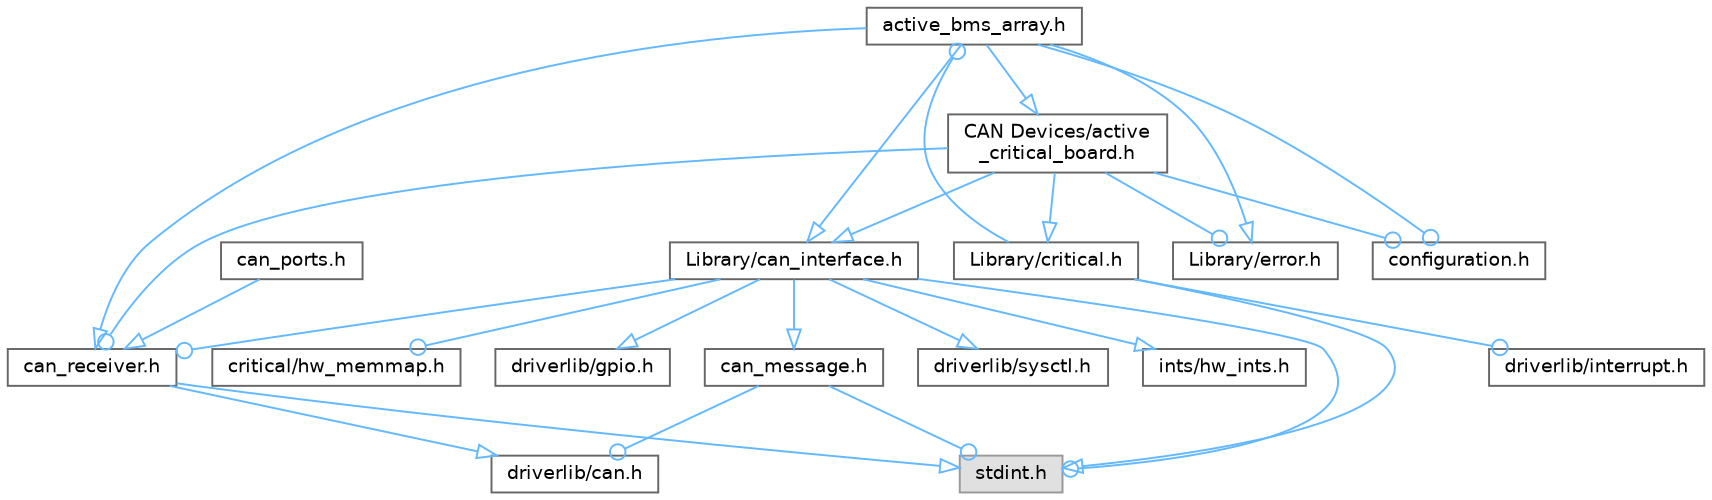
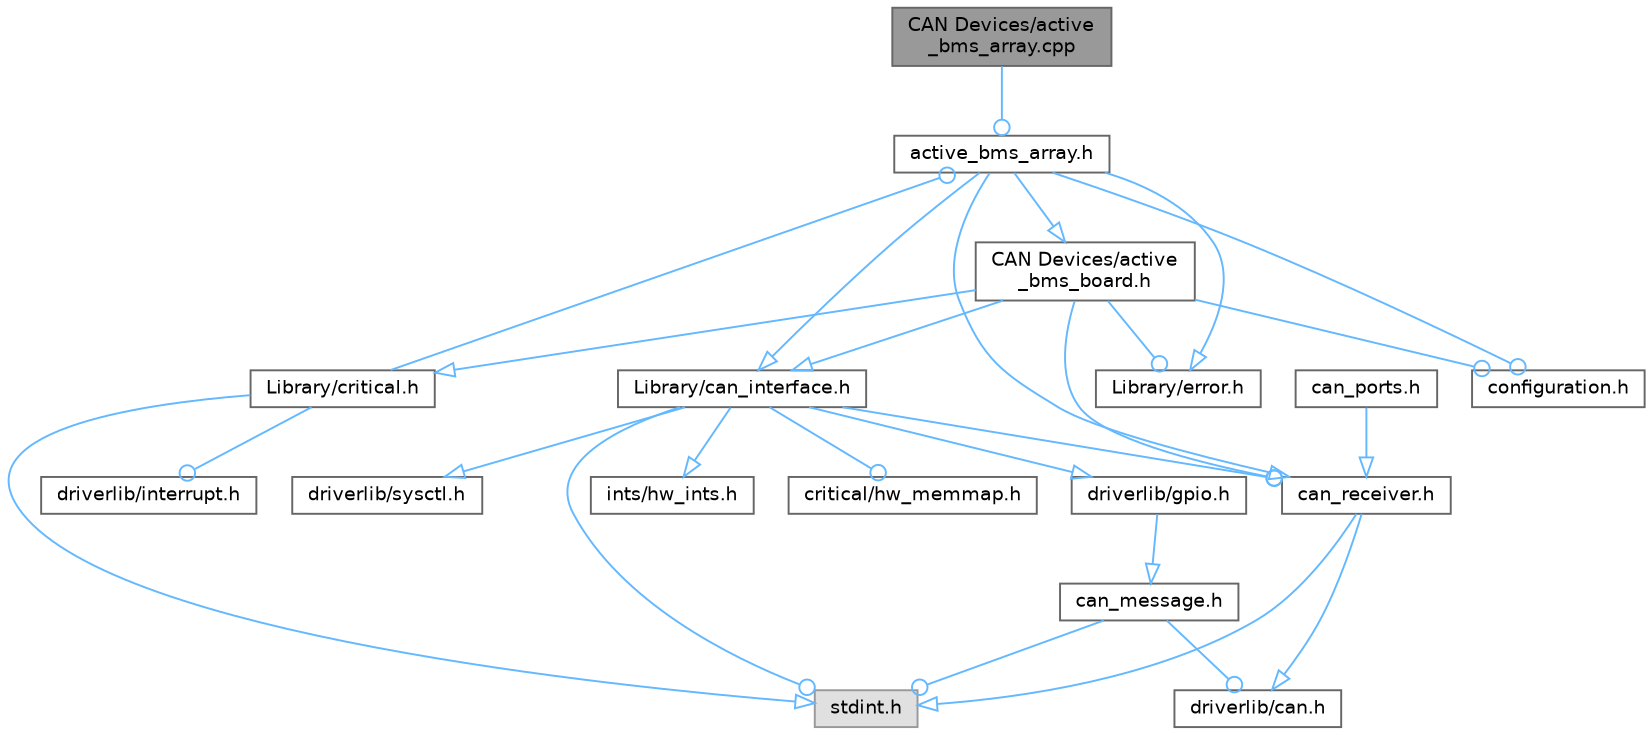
none -> (1002, 37)
(1058, 143) -> (1085, 271)
(794, 305) -> (1155, 539)
